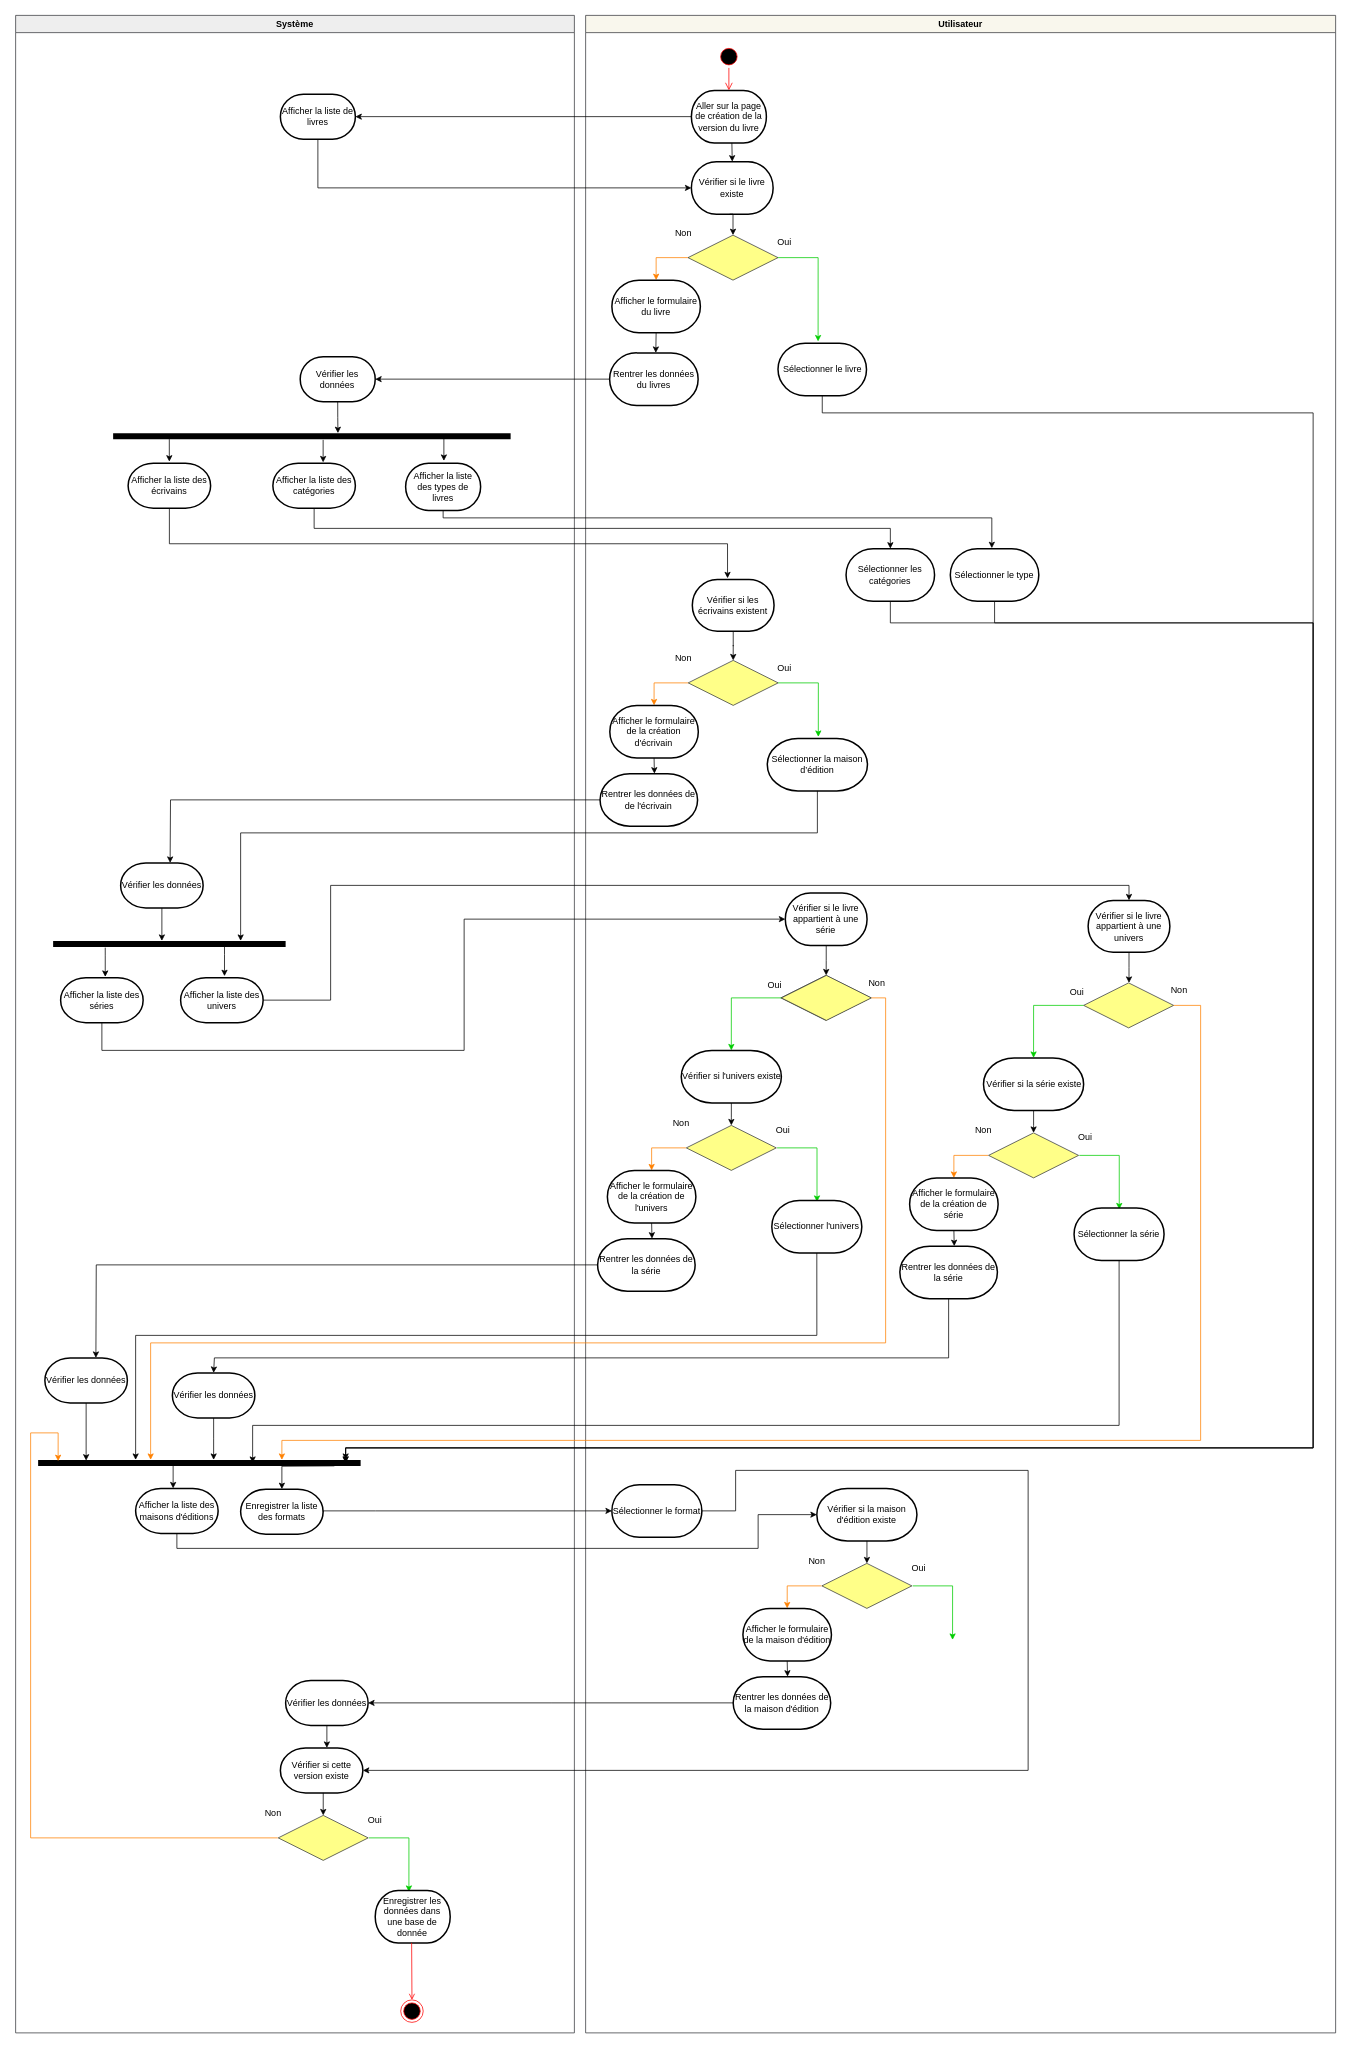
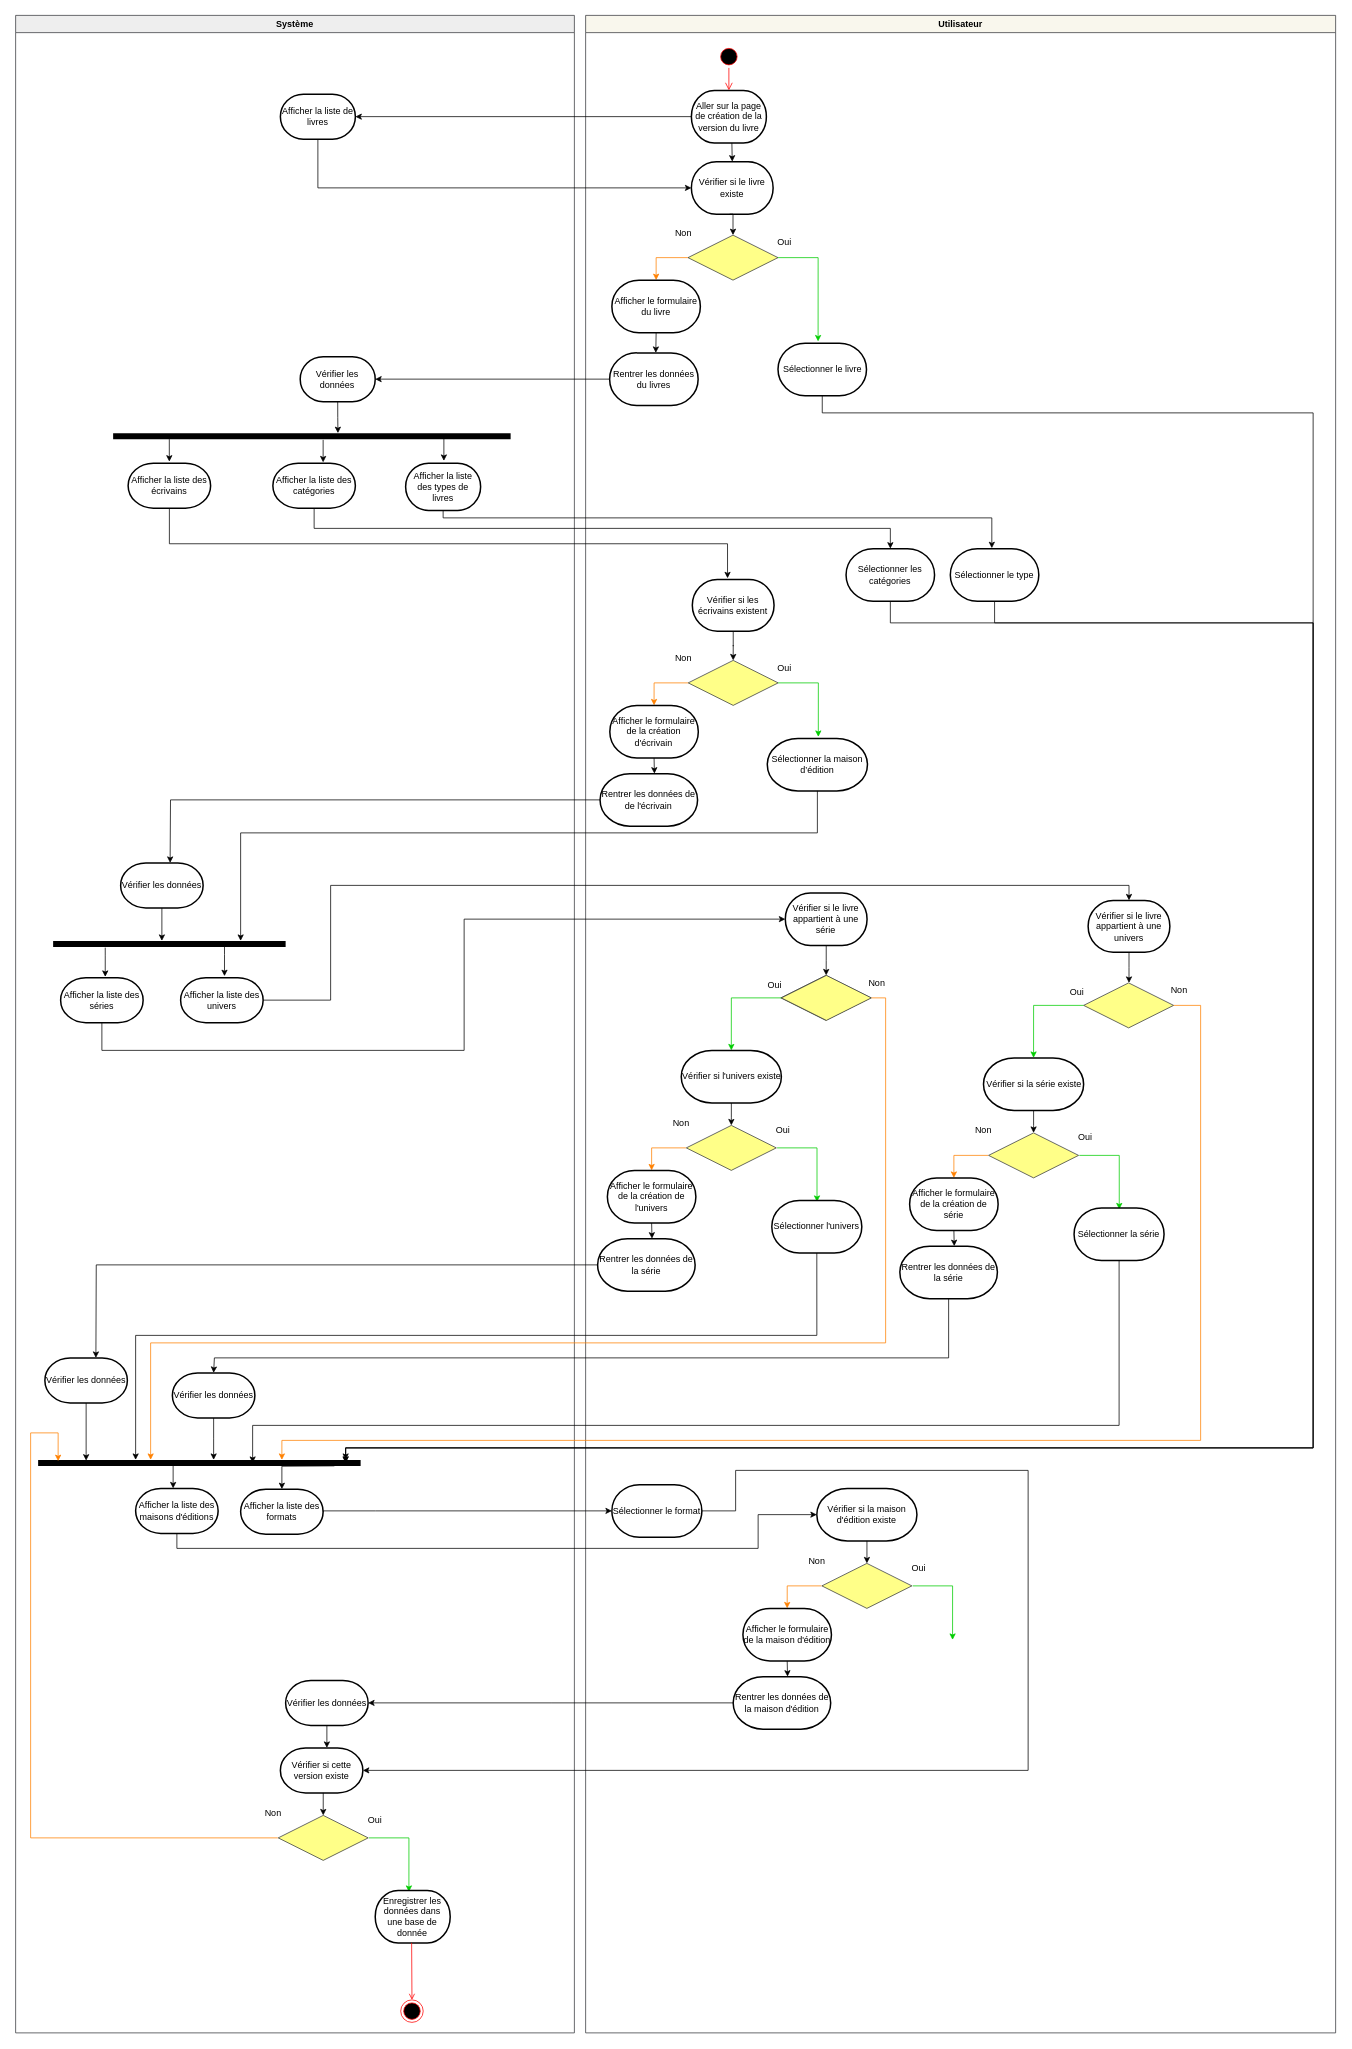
(282, 1512) -> (282, 1512)
